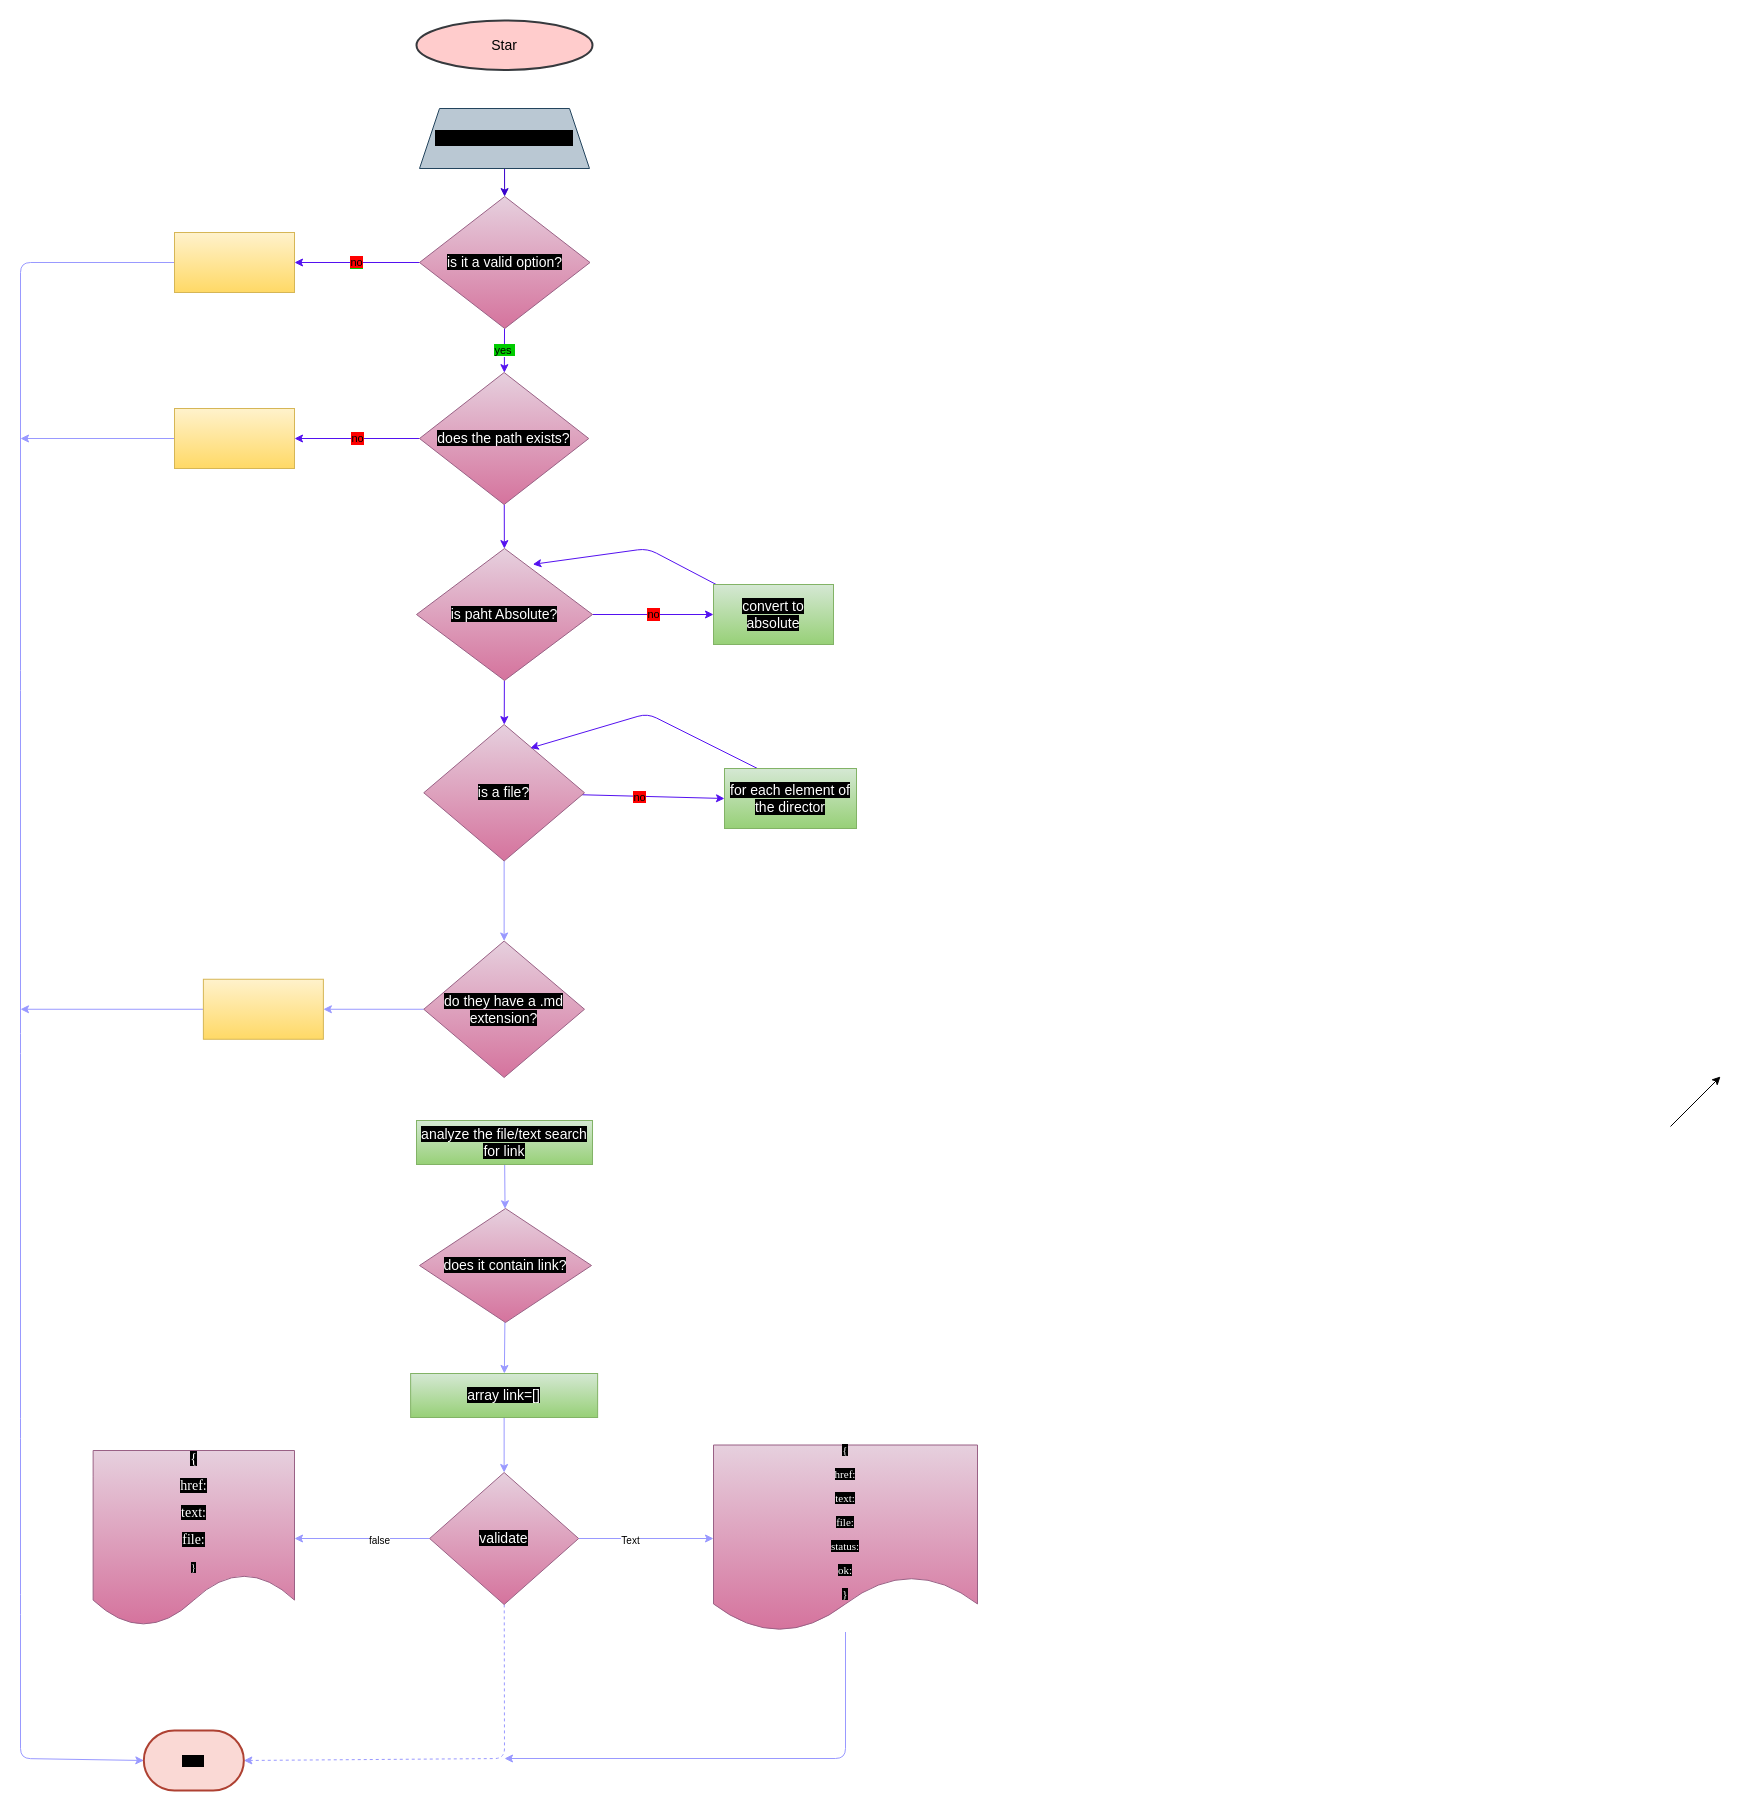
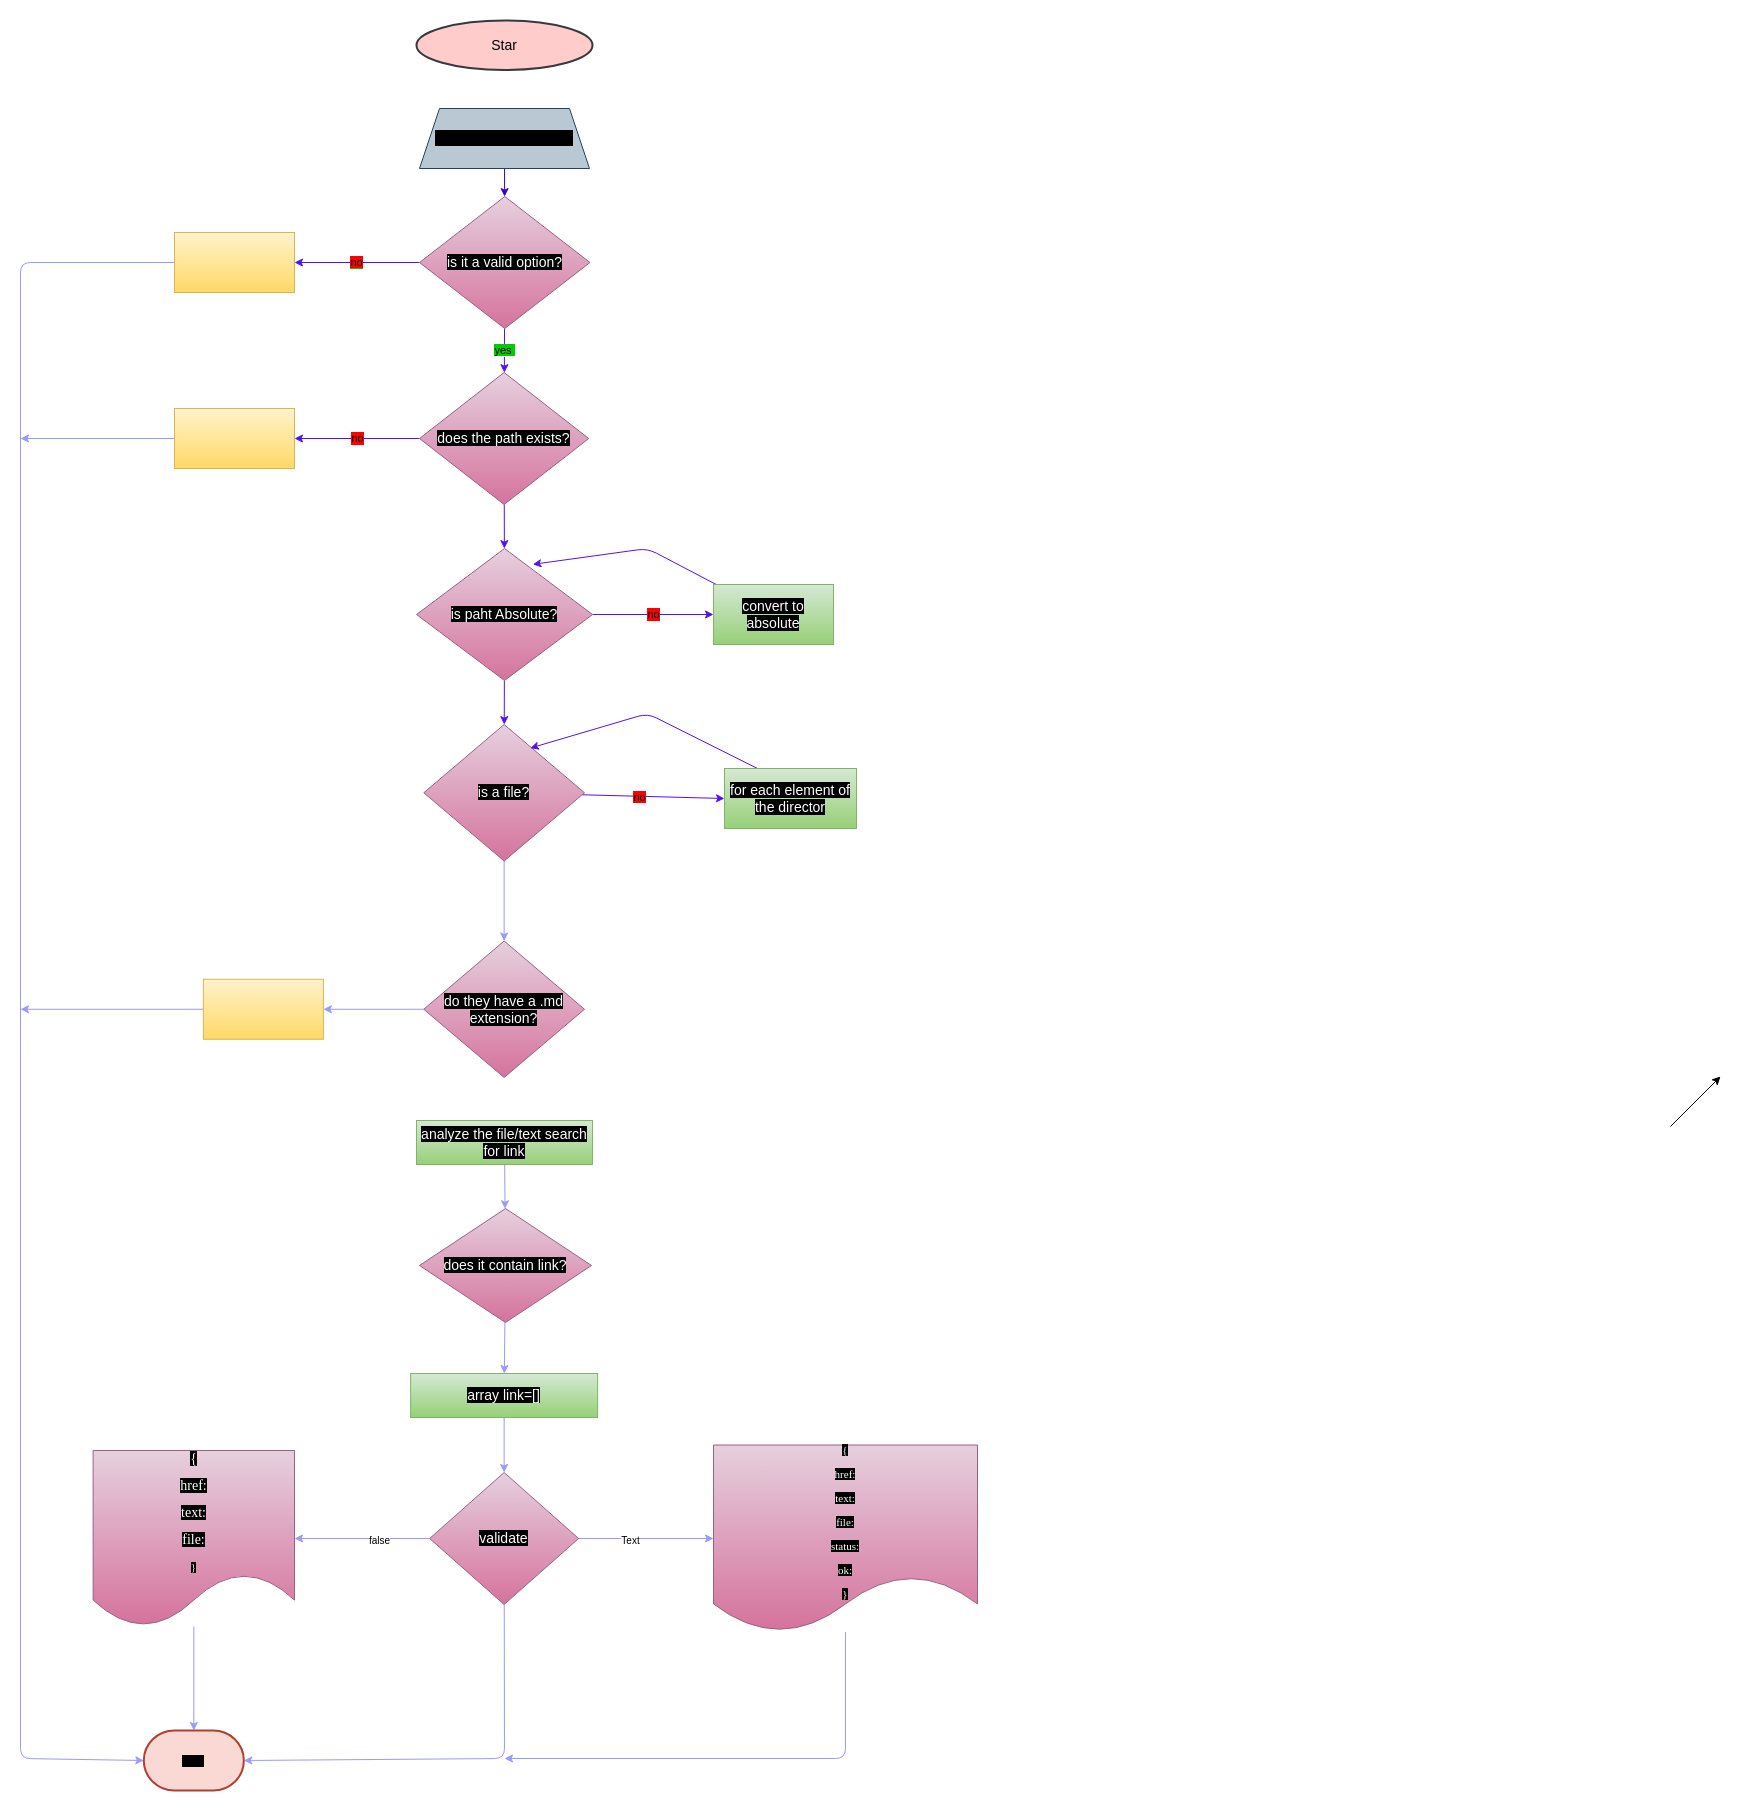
none -> (194, 1675)
(449, 1759) -> (449, 1759)
